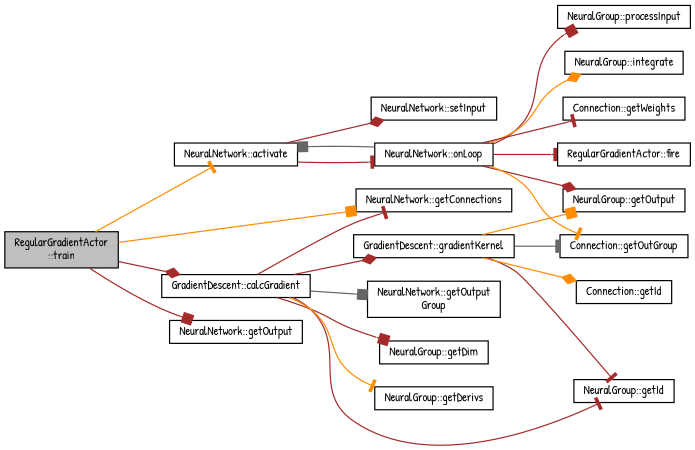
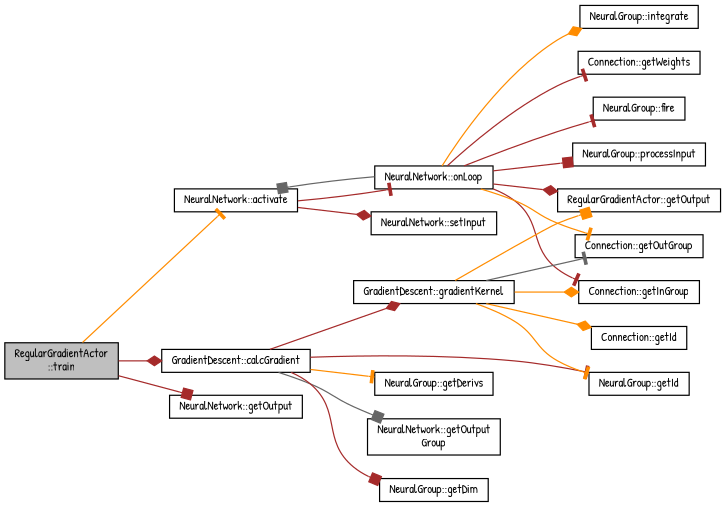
(624, 154) -> (639, 109)
(434, 200) -> none
(624, 200) -> (639, 200)
none -> (639, 292)
(553, 310) -> (531, 336)
